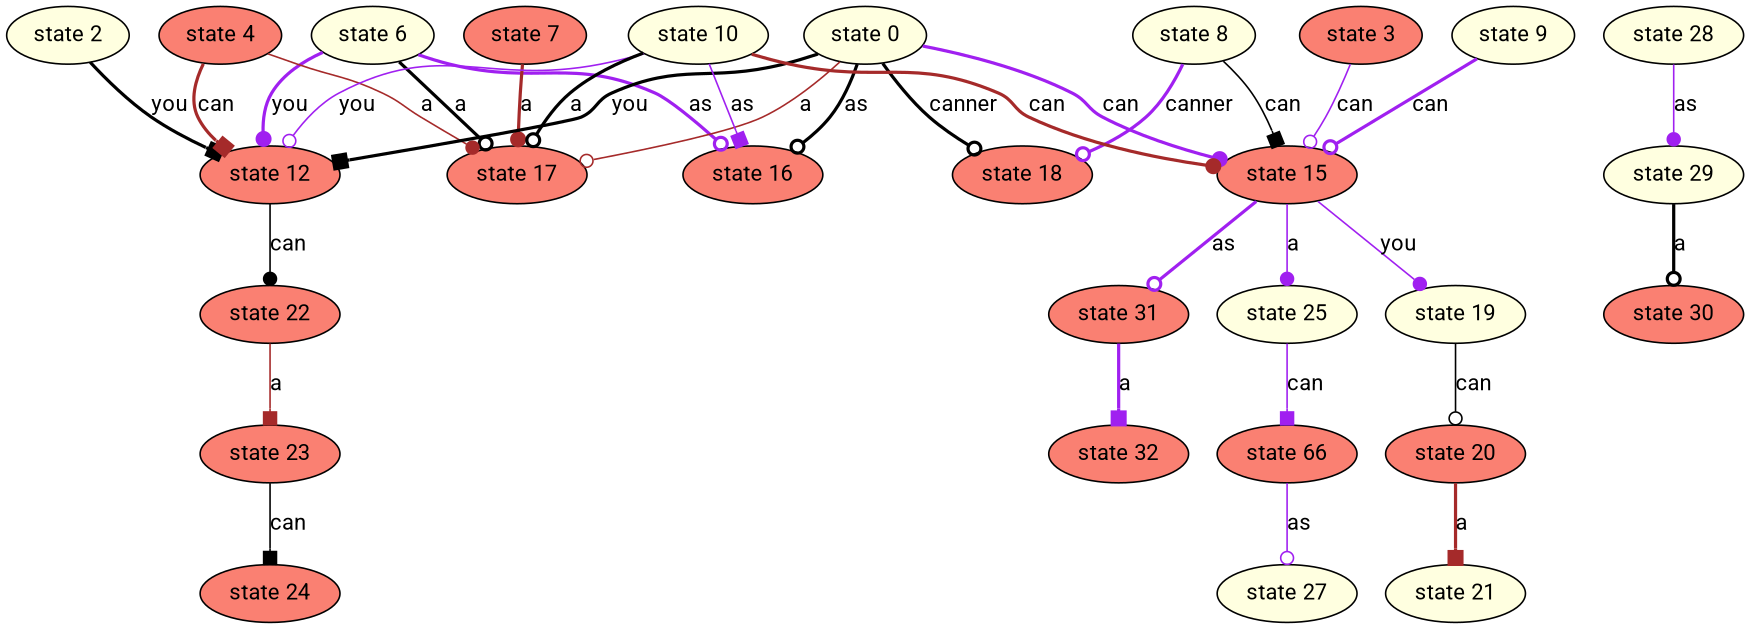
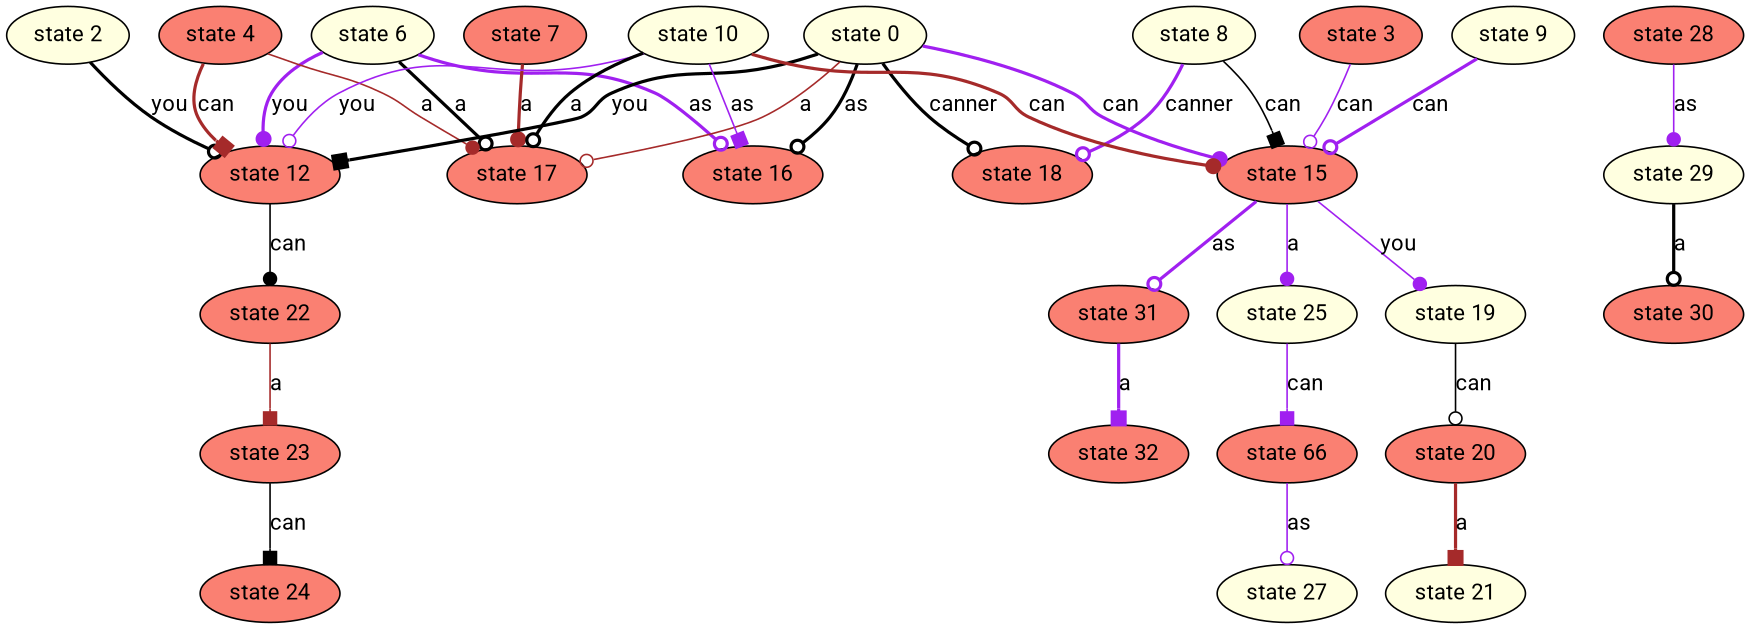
(1674, 35) -> (1674, 35)
(143, 111) -> (145, 112)
